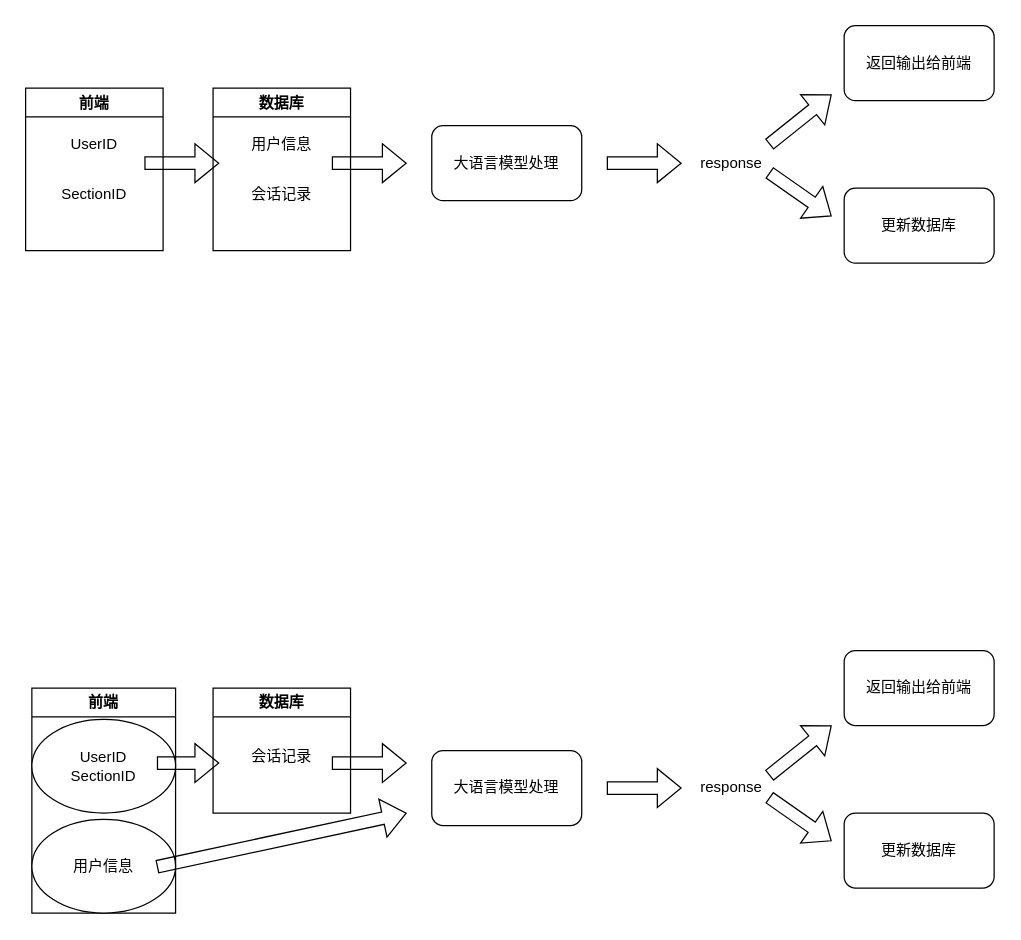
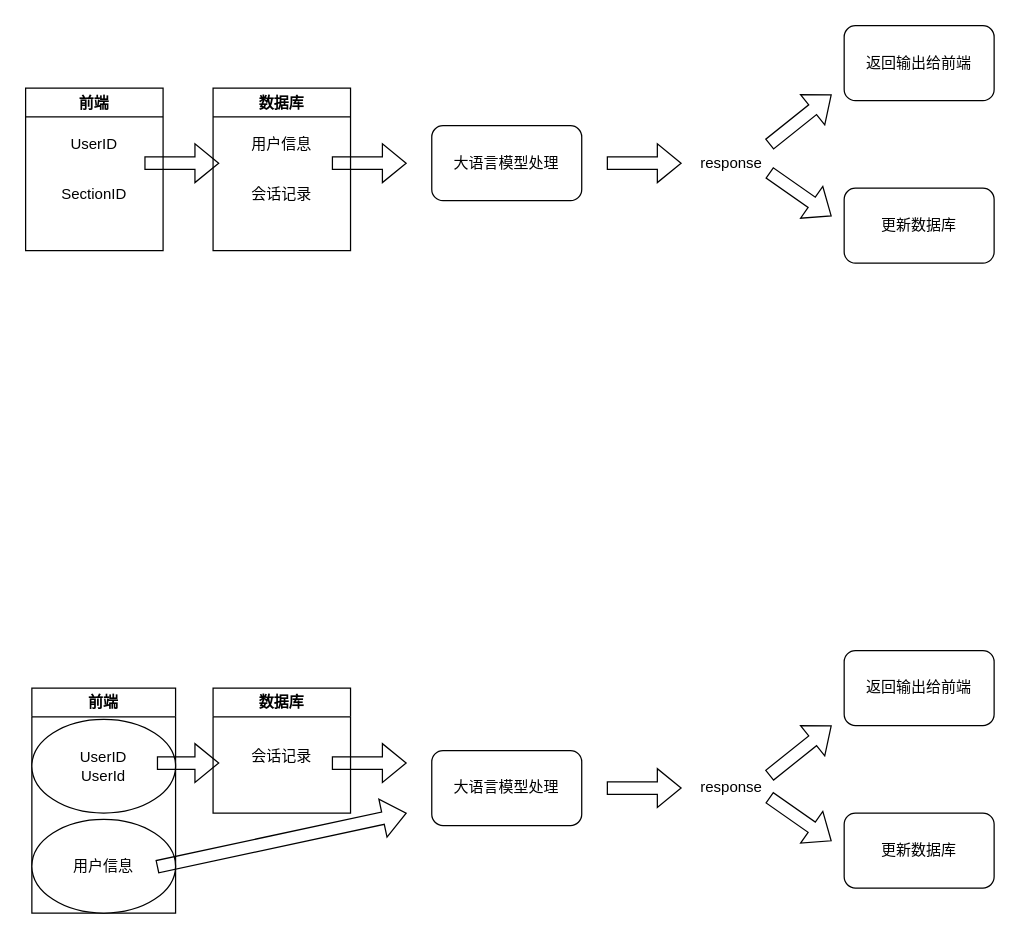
(104, 767) -> (104, 767)
